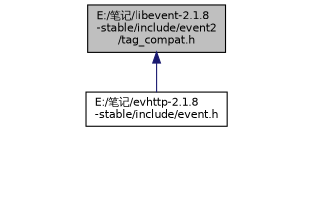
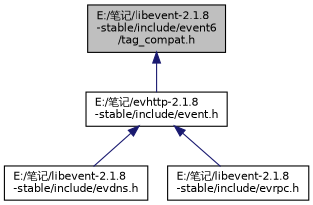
(157, 29) -> (157, 29)
none -> (76, 183)
none -> (238, 183)
